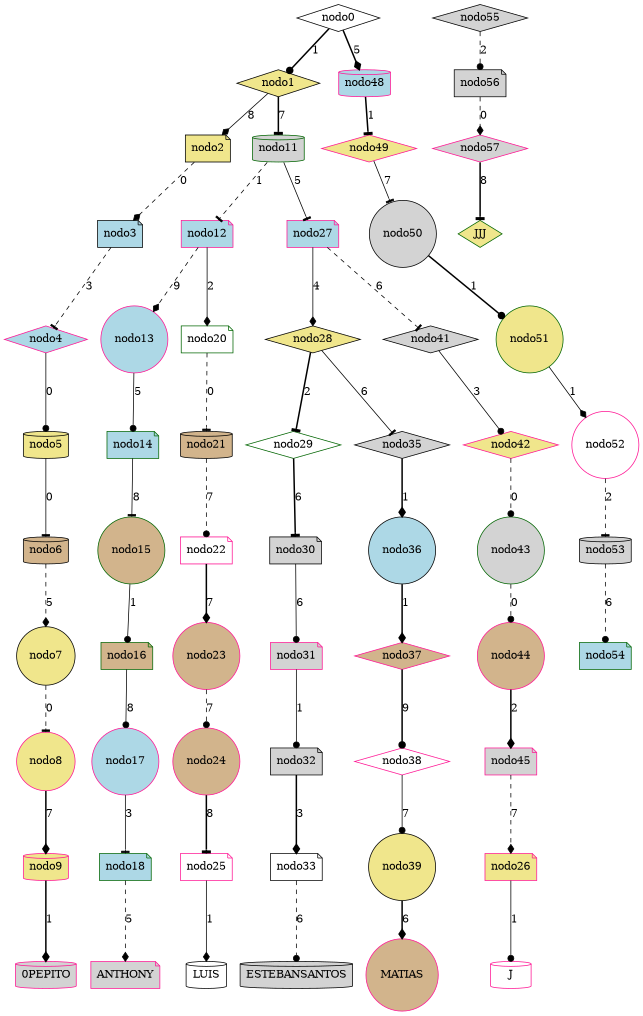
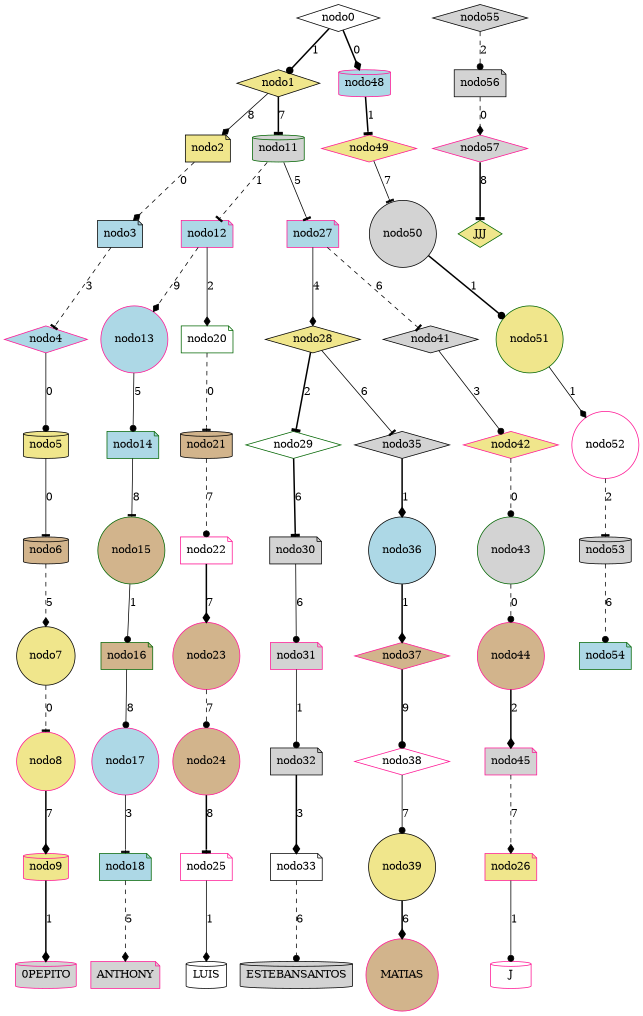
(357, 51) -> (357, 51)
